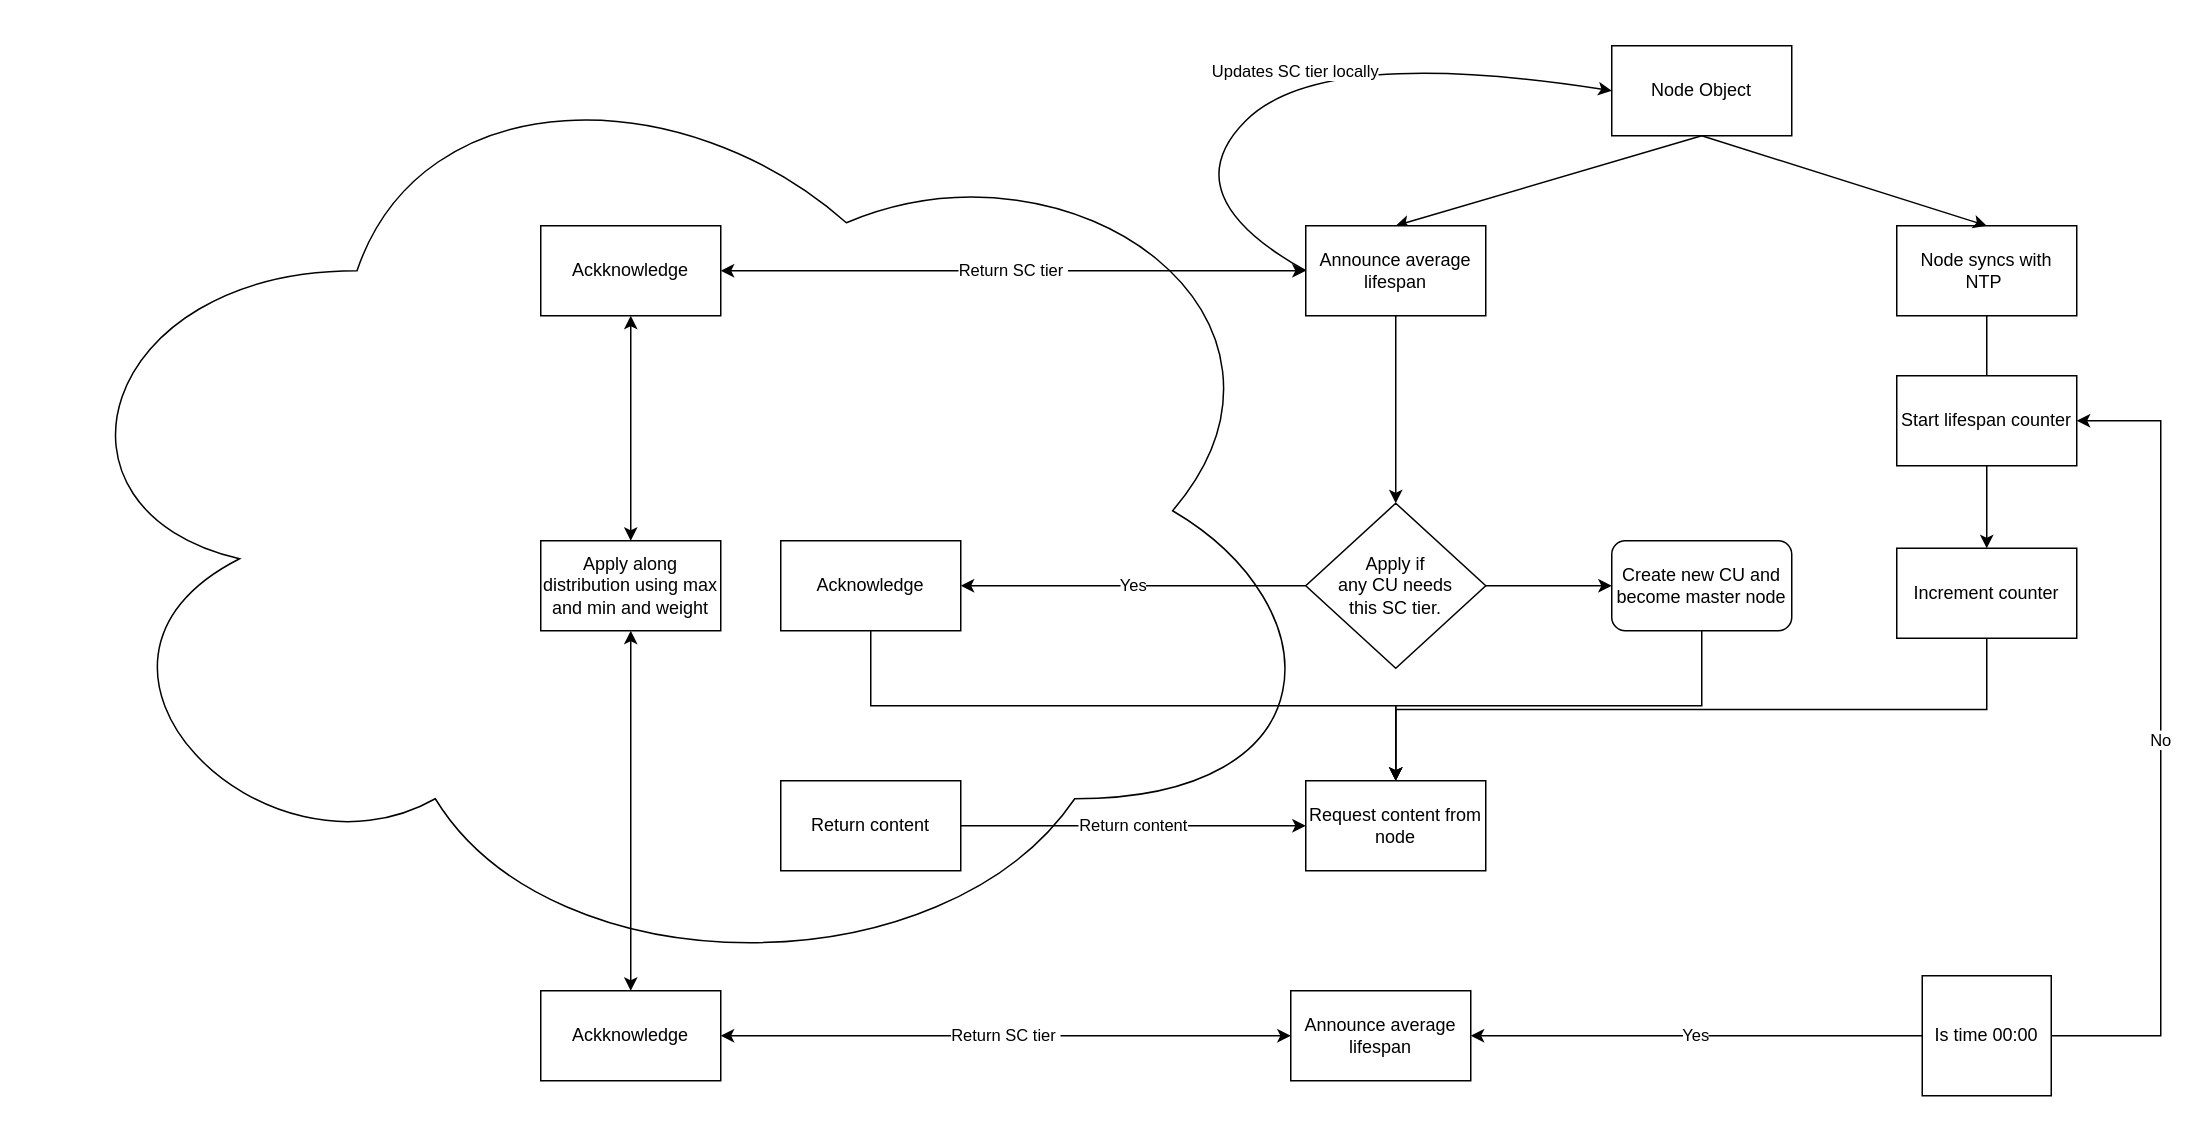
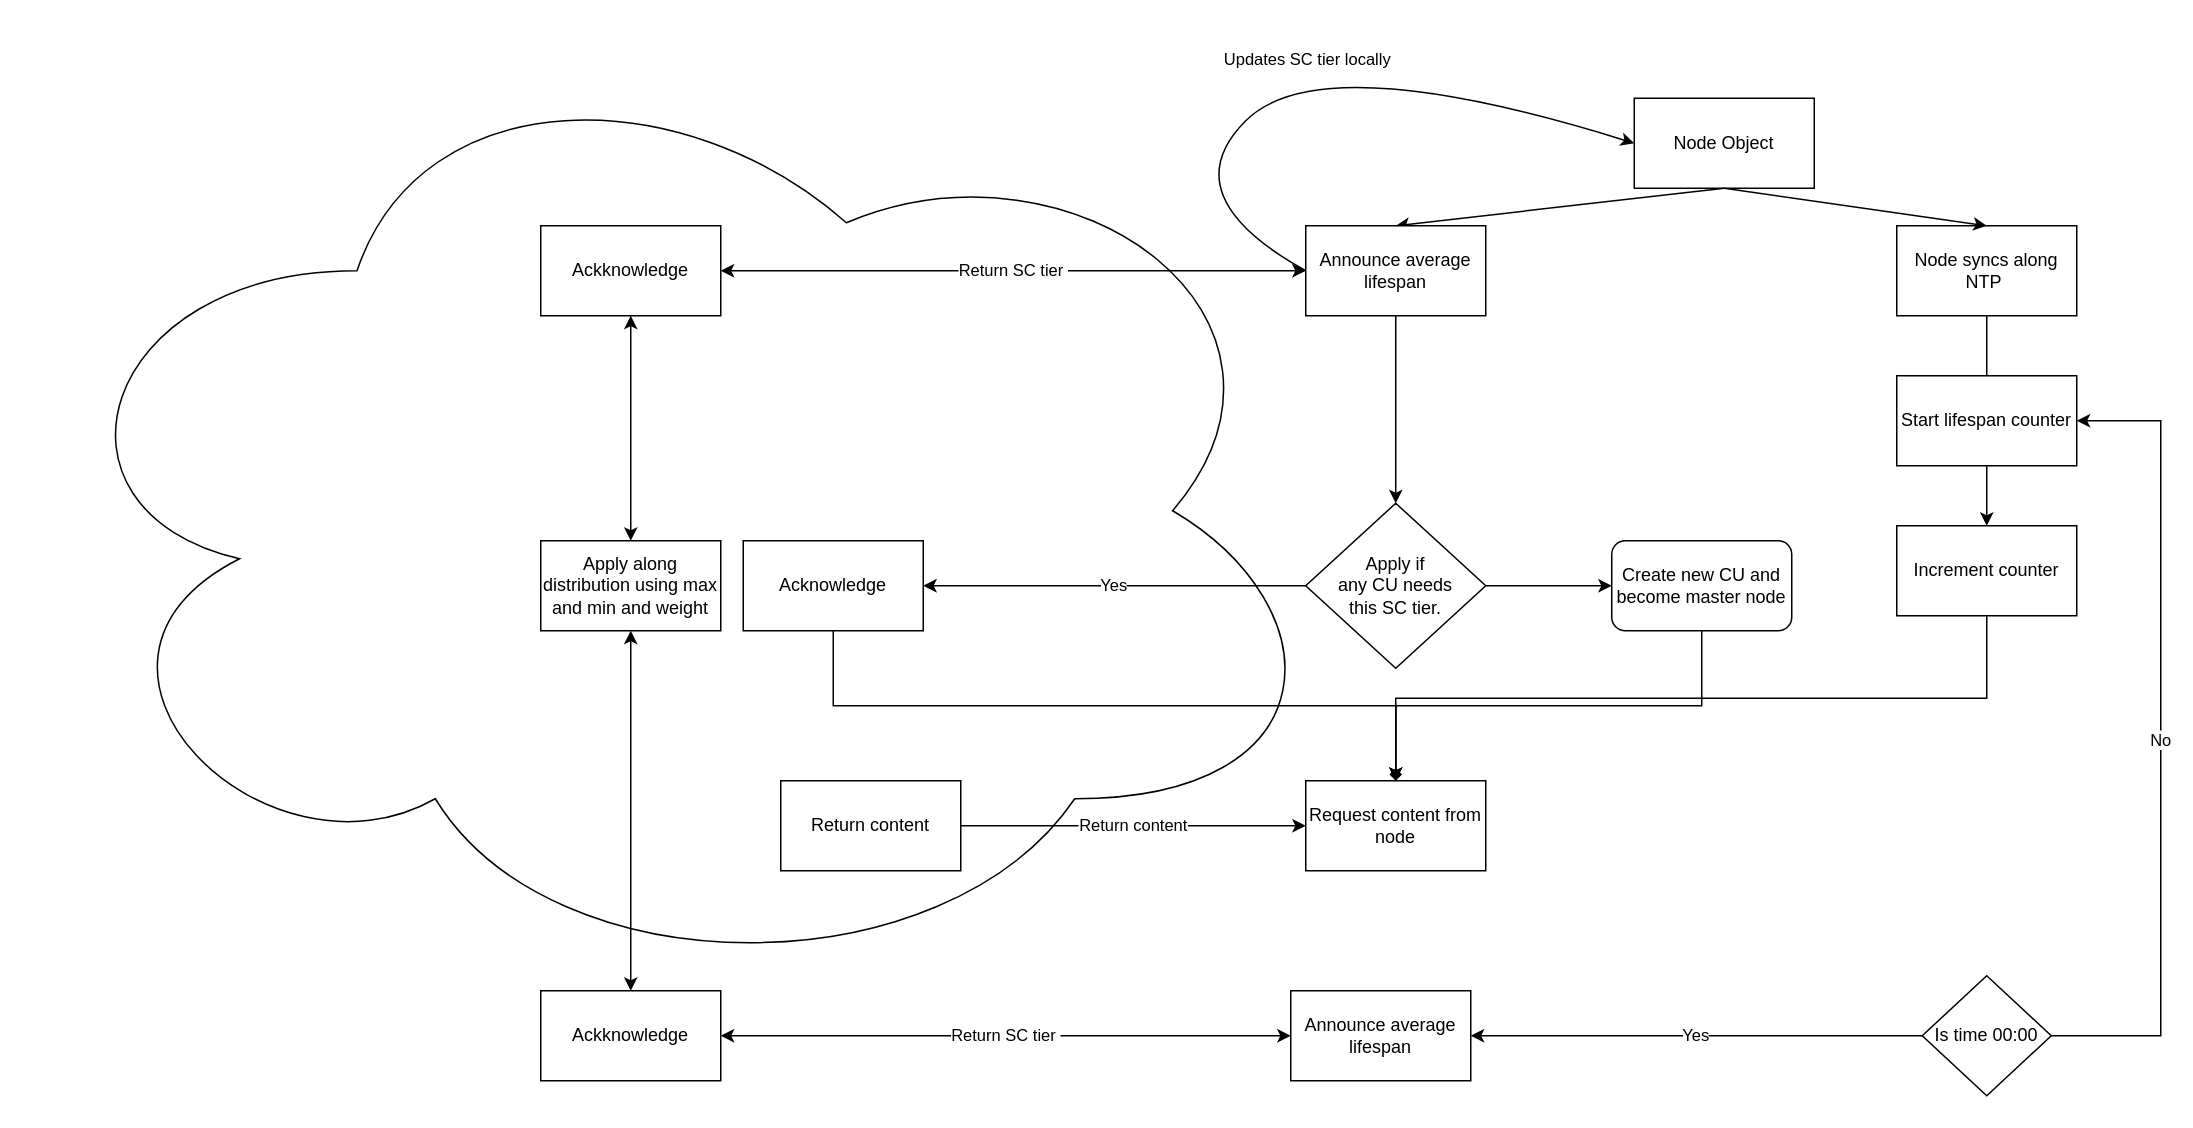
(1702, 91) -> (1724, 143)
(1987, 271) -> (1987, 271)
(871, 586) -> (833, 586)
(1987, 593) -> (1987, 571)
(1398, 706) -> (1398, 706)
(1987, 1036) -> (1987, 1036)
